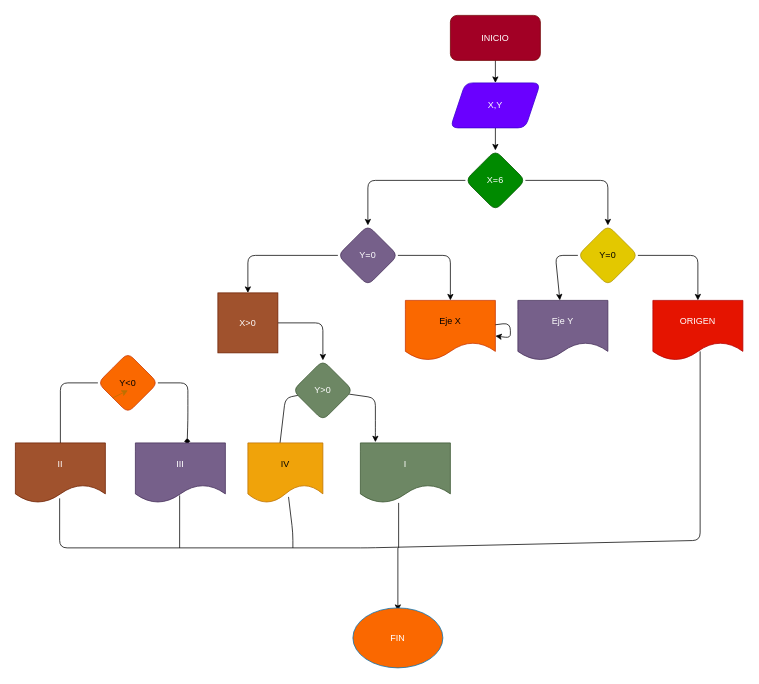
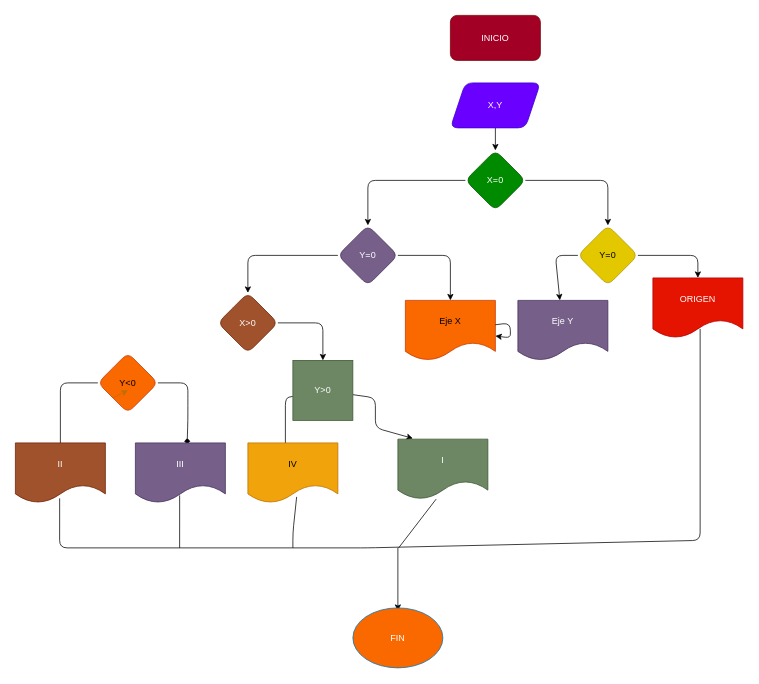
(495, 69) -> none
(495, 180) -> (495, 180)
(248, 323) -> (248, 323)
(698, 330) -> (698, 308)
(323, 390) -> (323, 390)
(285, 473) -> (293, 473)
(405, 473) -> (443, 469)
